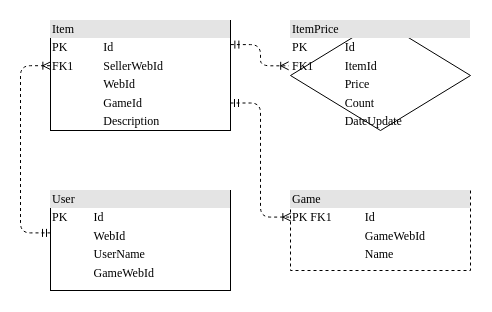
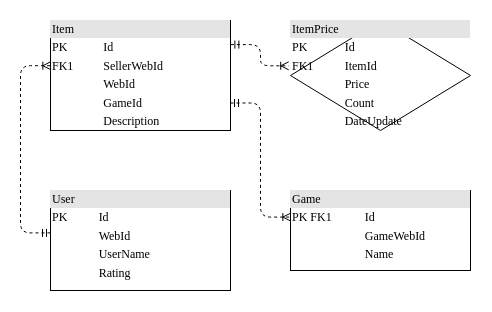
(81, 227) -> (77, 227)
(381, 231) -> (381, 231)
